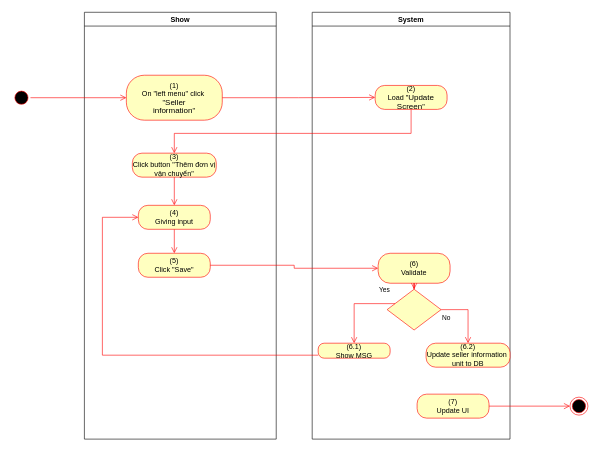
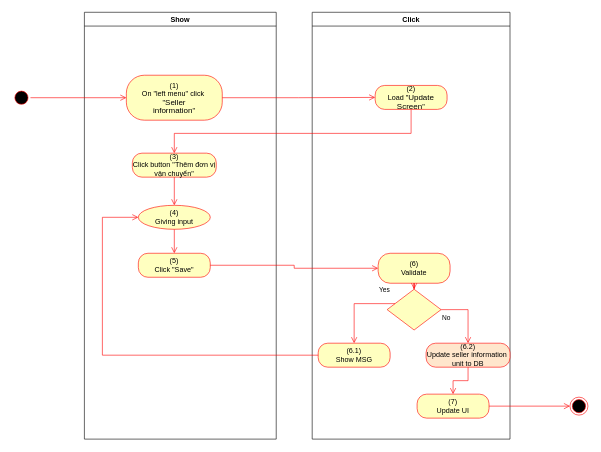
(411, 20) -> (411, 20)
(174, 218) -> (174, 218)
(354, 351) -> (354, 356)
(468, 356) -> (468, 356)
none -> (456, 381)
